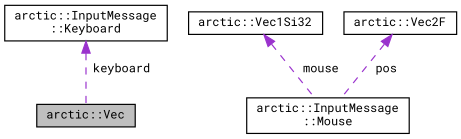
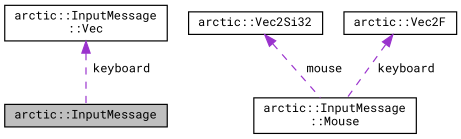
(86, 23) -> (86, 23)
(256, 23) -> (256, 23)
(383, 69) -> (403, 69)
(86, 116) -> (86, 116)
